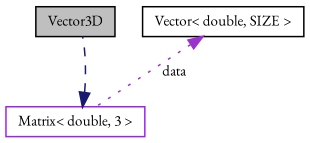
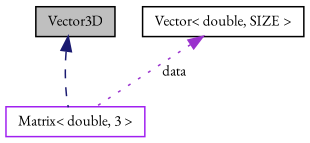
(85, 64) -> (65, 79)
